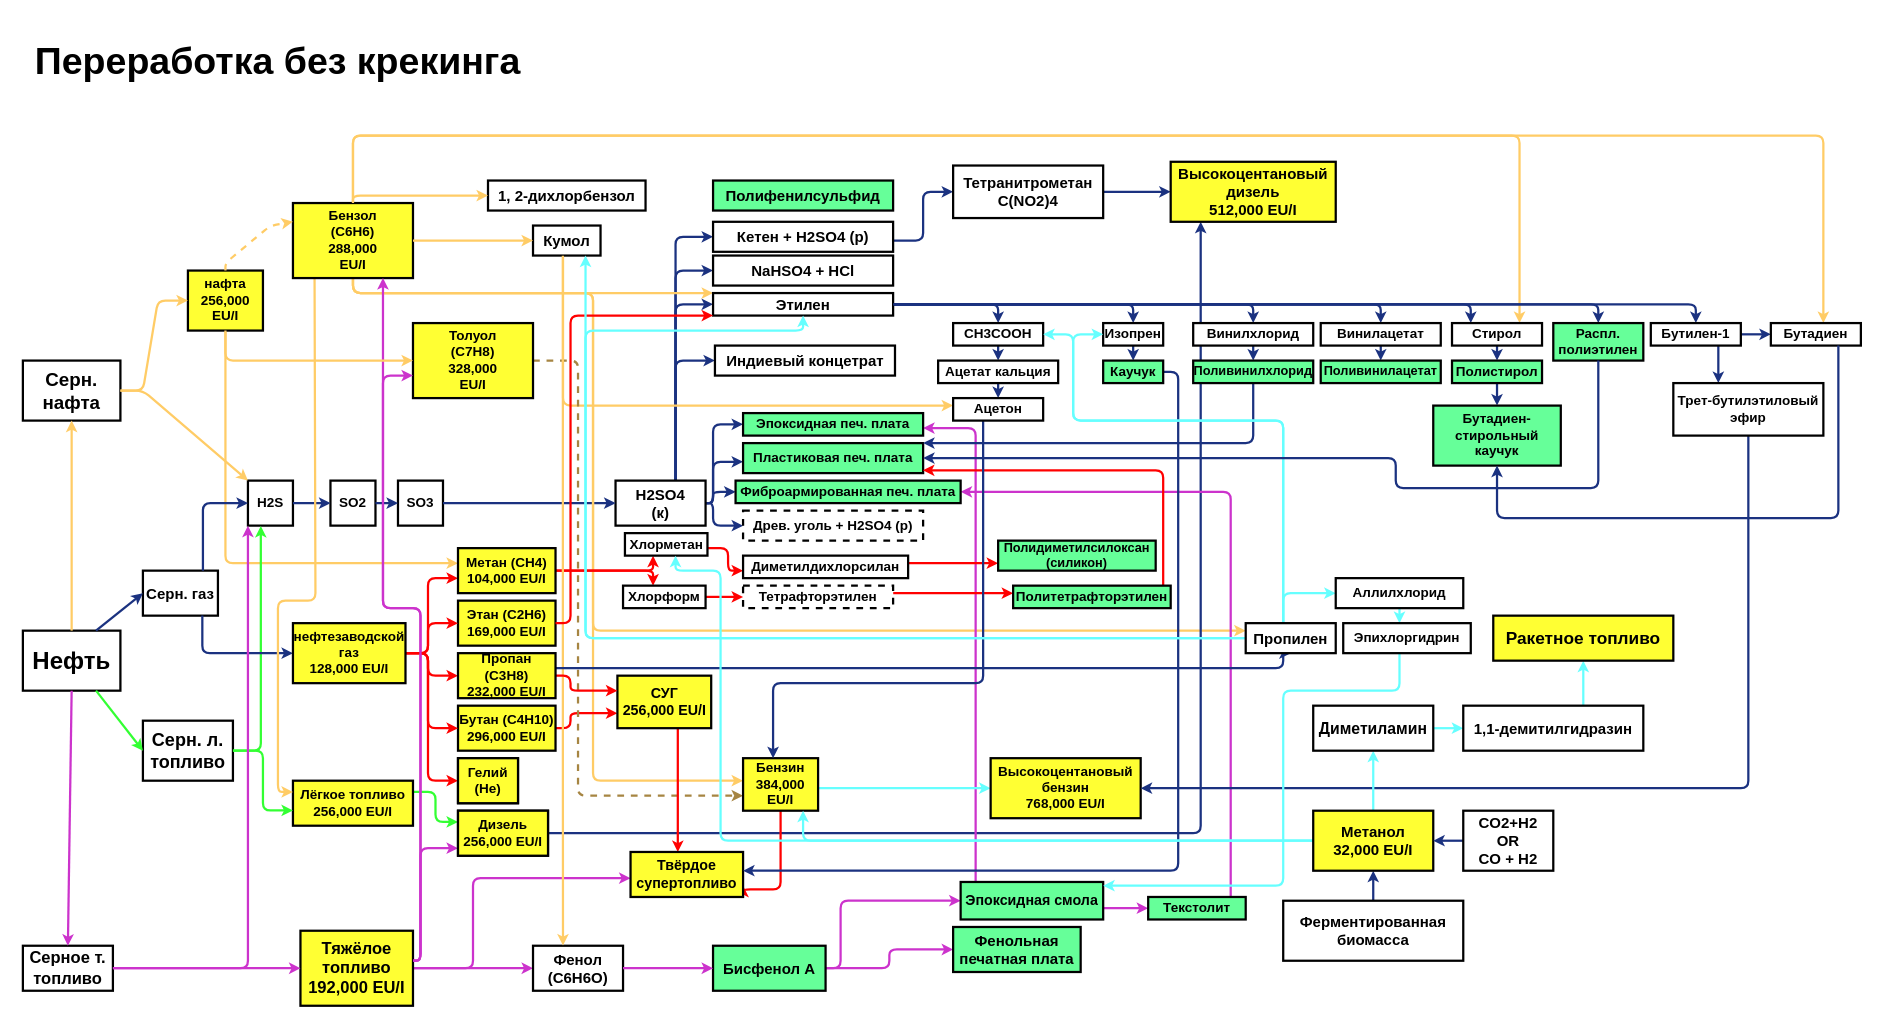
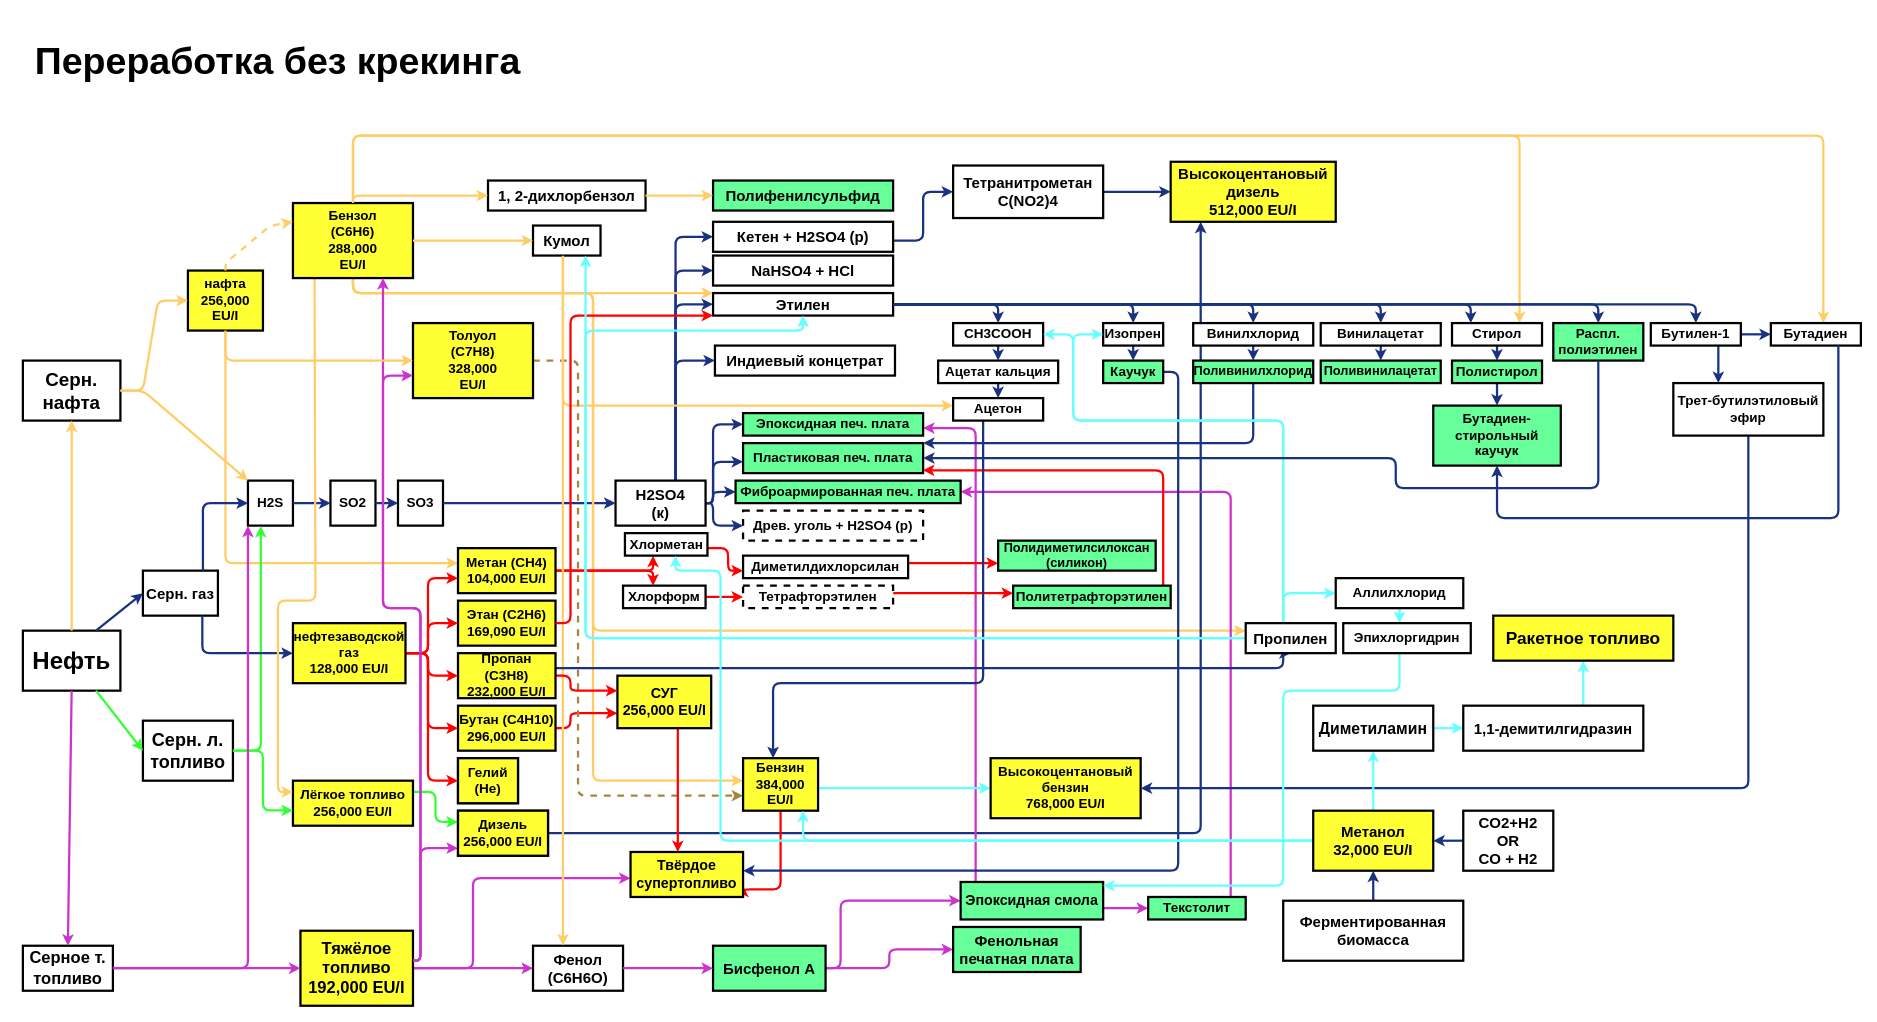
none -> (675, 195)
(507, 623) -> (507, 623)
